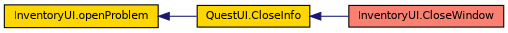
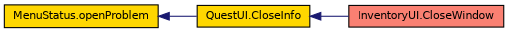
(81, 16) -> (81, 16)
